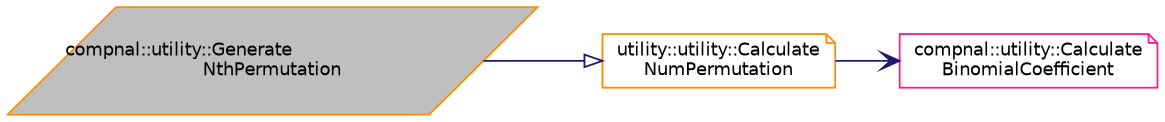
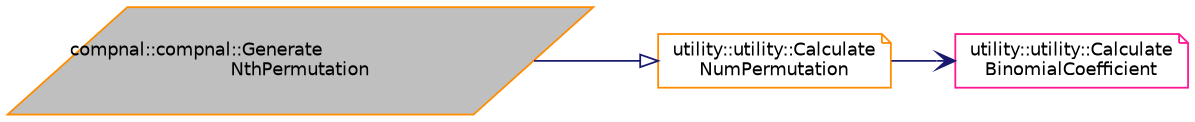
(273, 61) -> (300, 61)
(1029, 61) -> (1072, 61)
